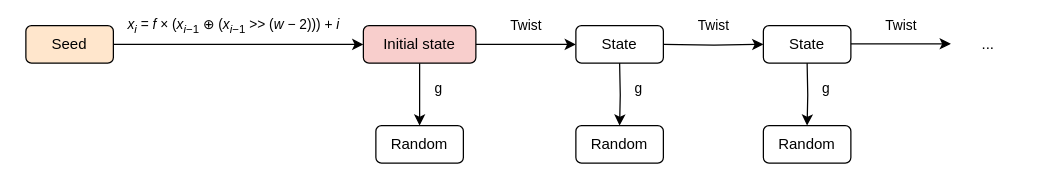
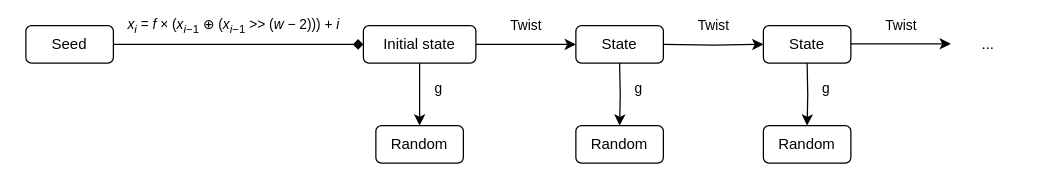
(69, 44) -> (69, 44)
(353, 44) -> (352, 44)
(419, 44) -> (419, 44)
